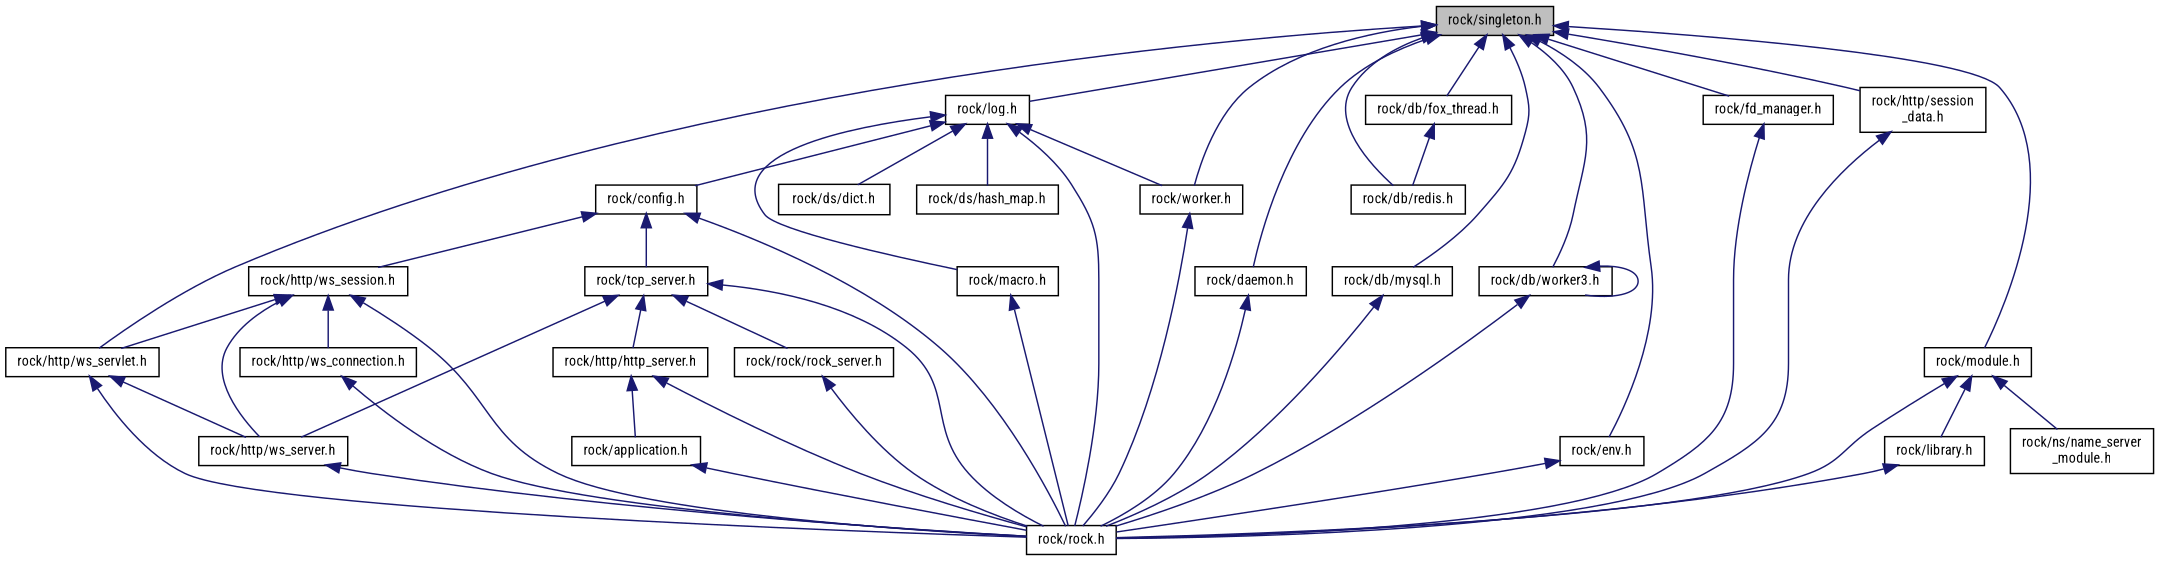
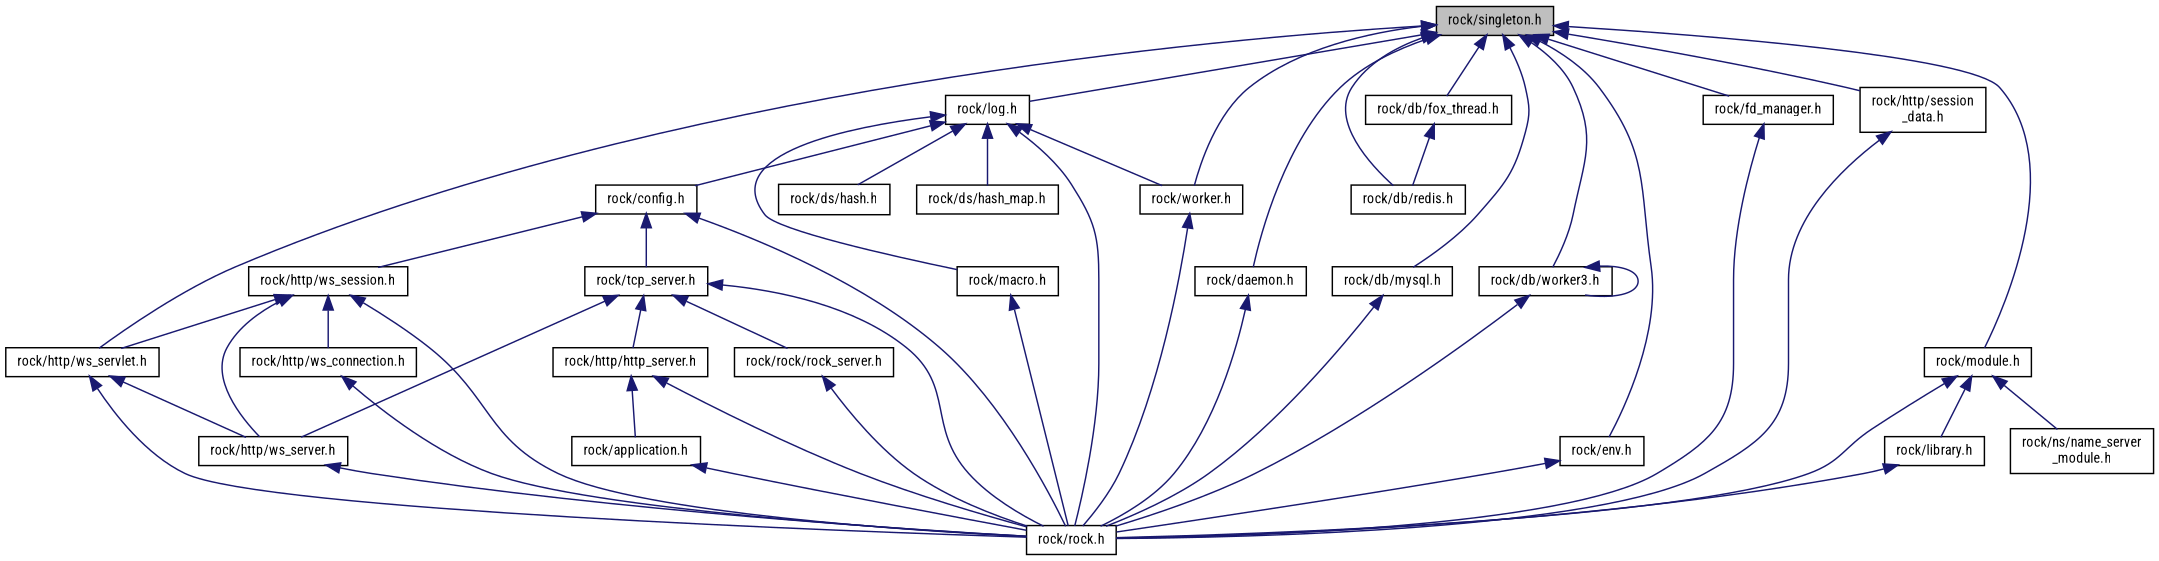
(834, 200) -> (834, 200)
